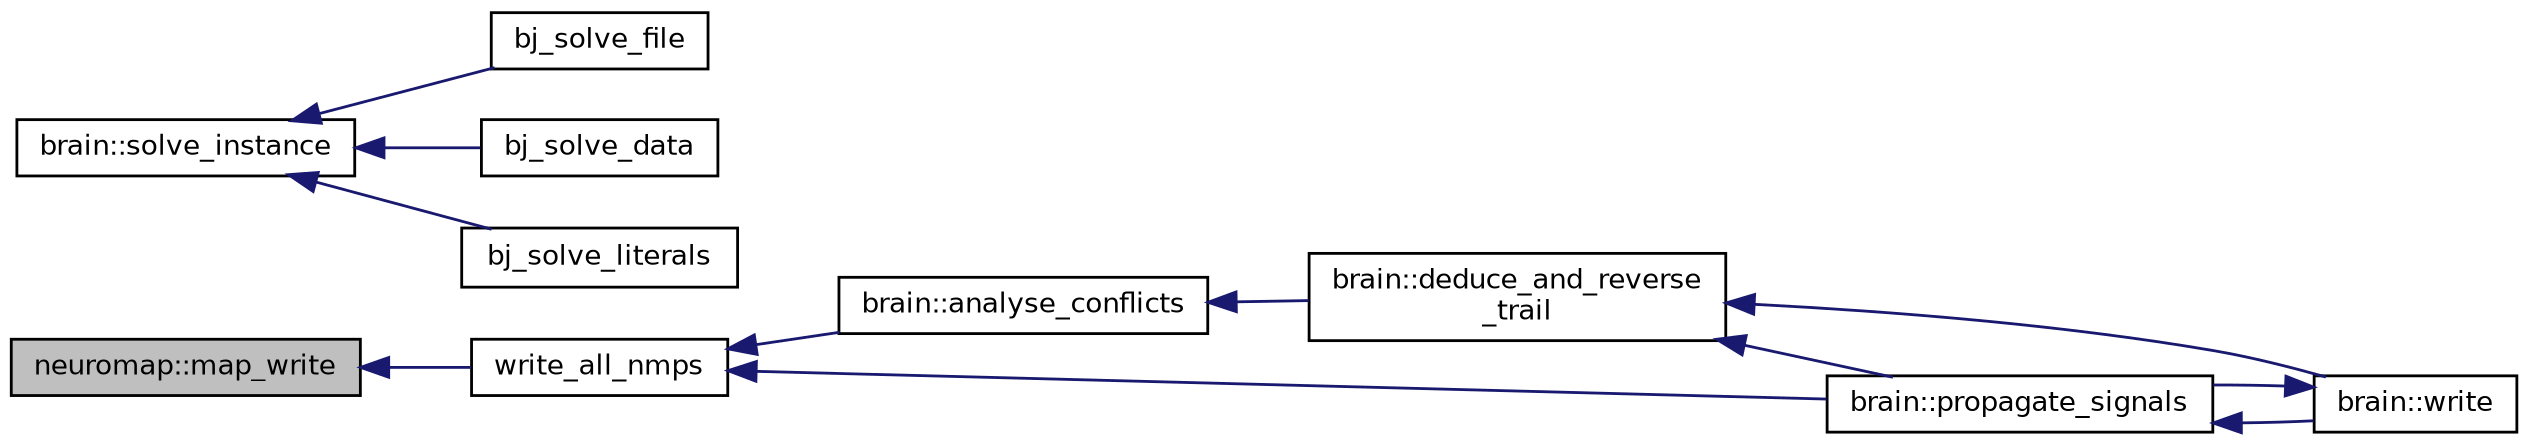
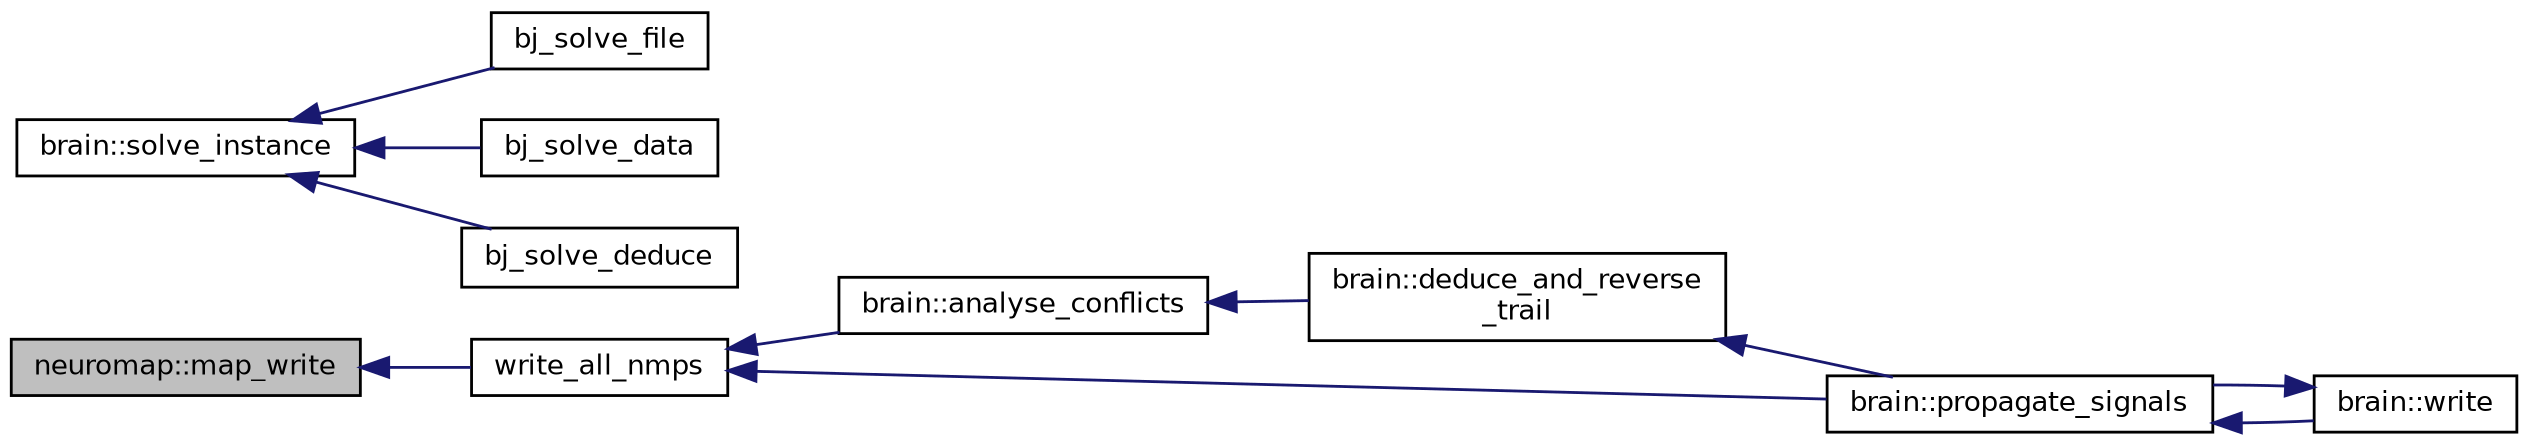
(600, 258) -> (600, 258)
(2042, 327) -> none
